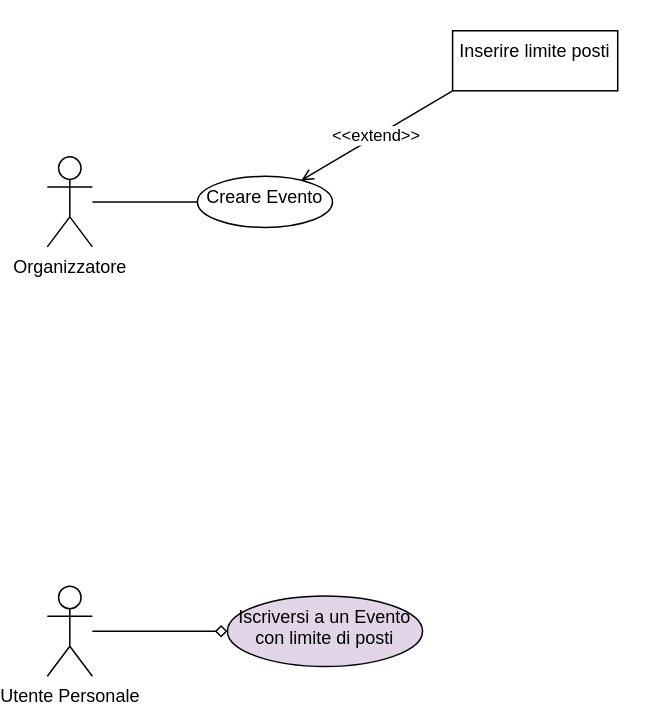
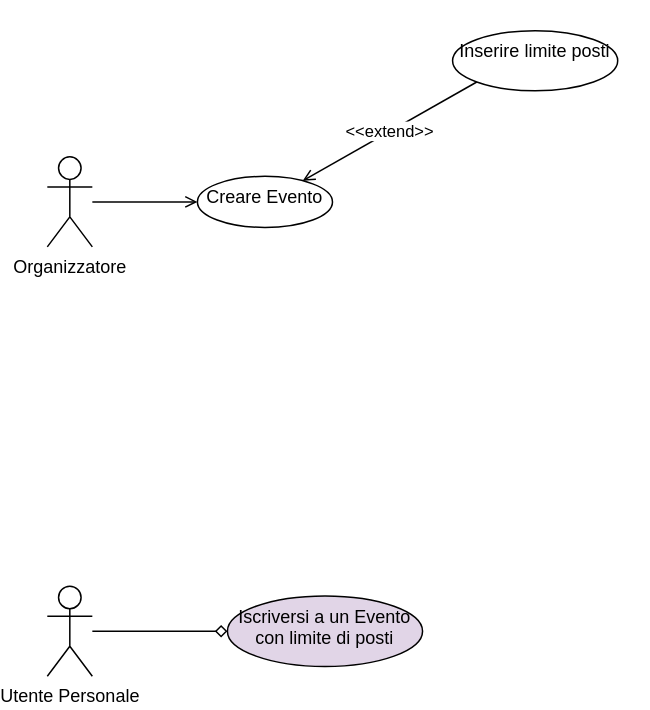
(535, 61) -> (535, 61)
(191, 202) -> (190, 202)
